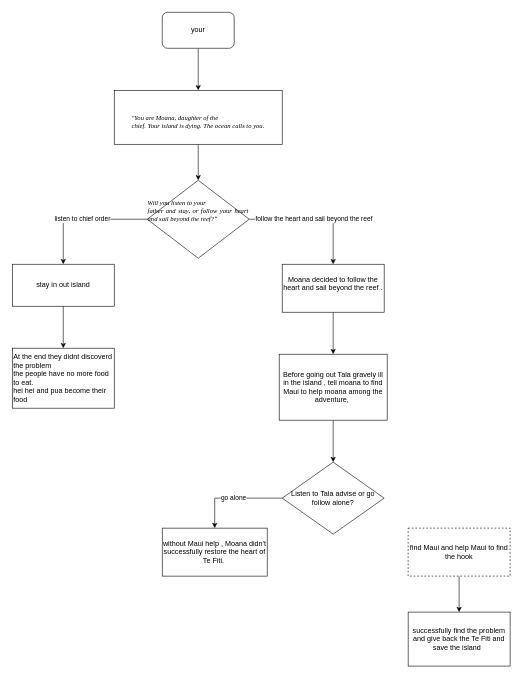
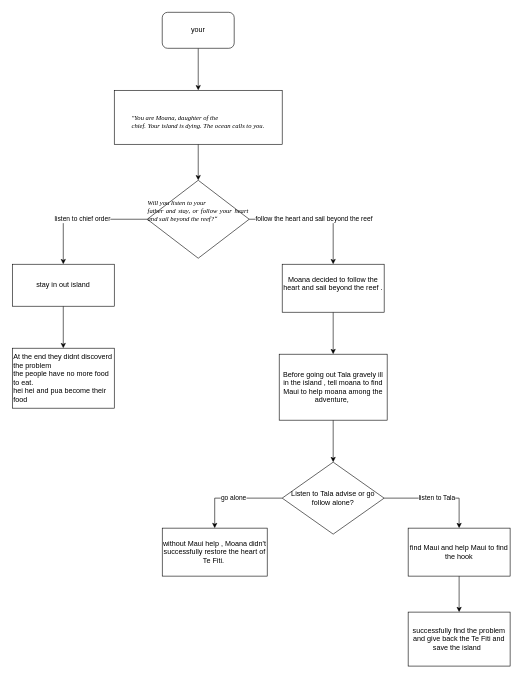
none -> (439, 498)
(459, 552) -> (459, 552)
